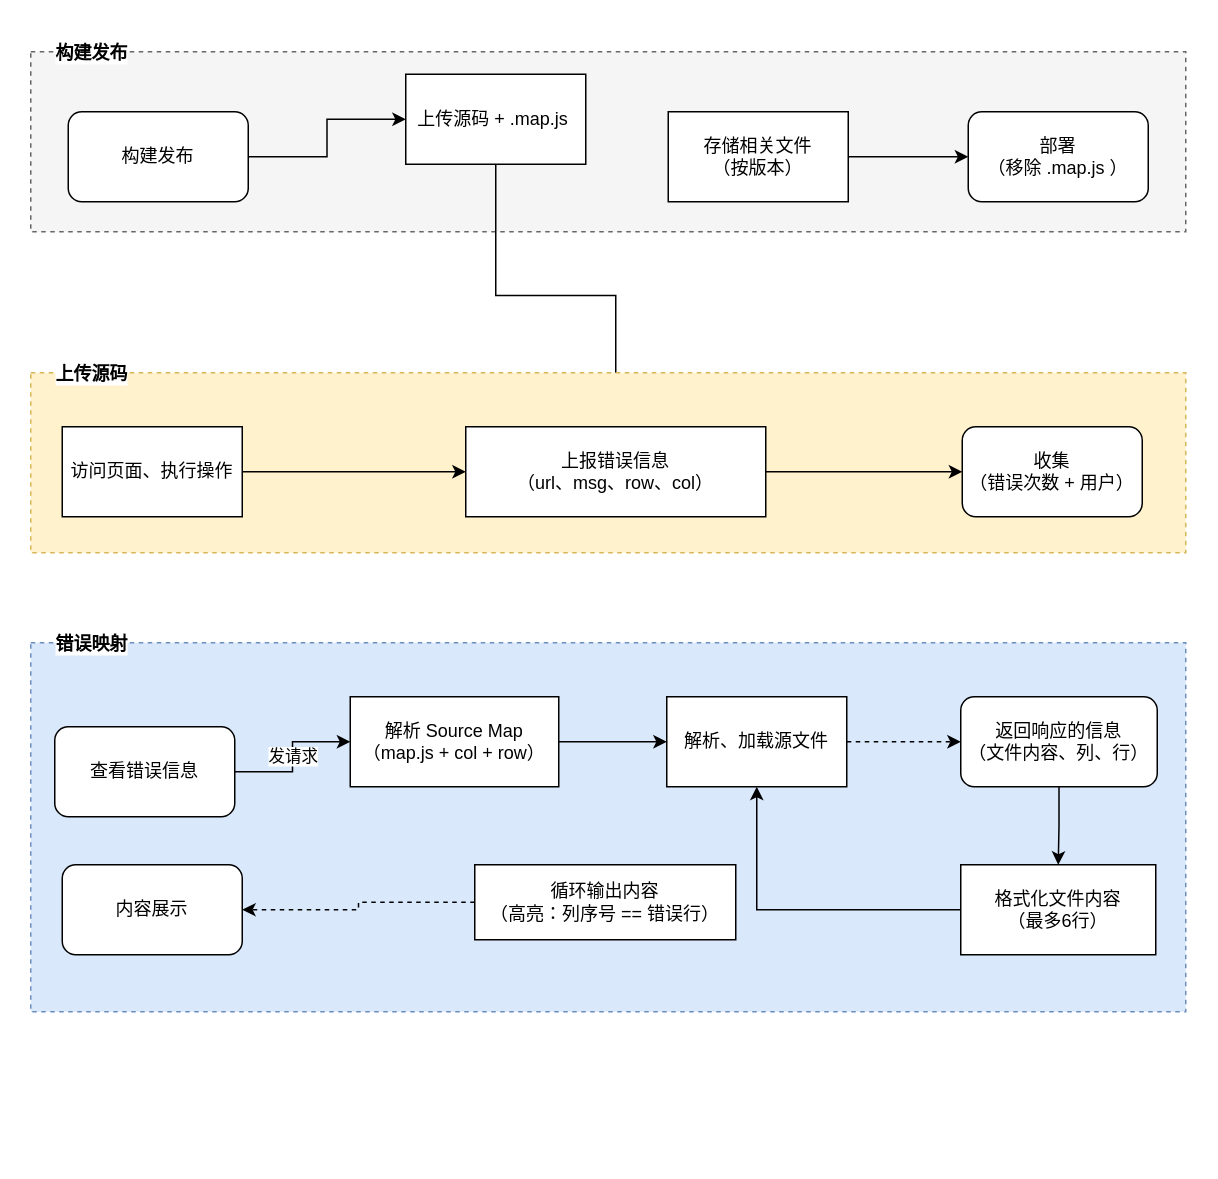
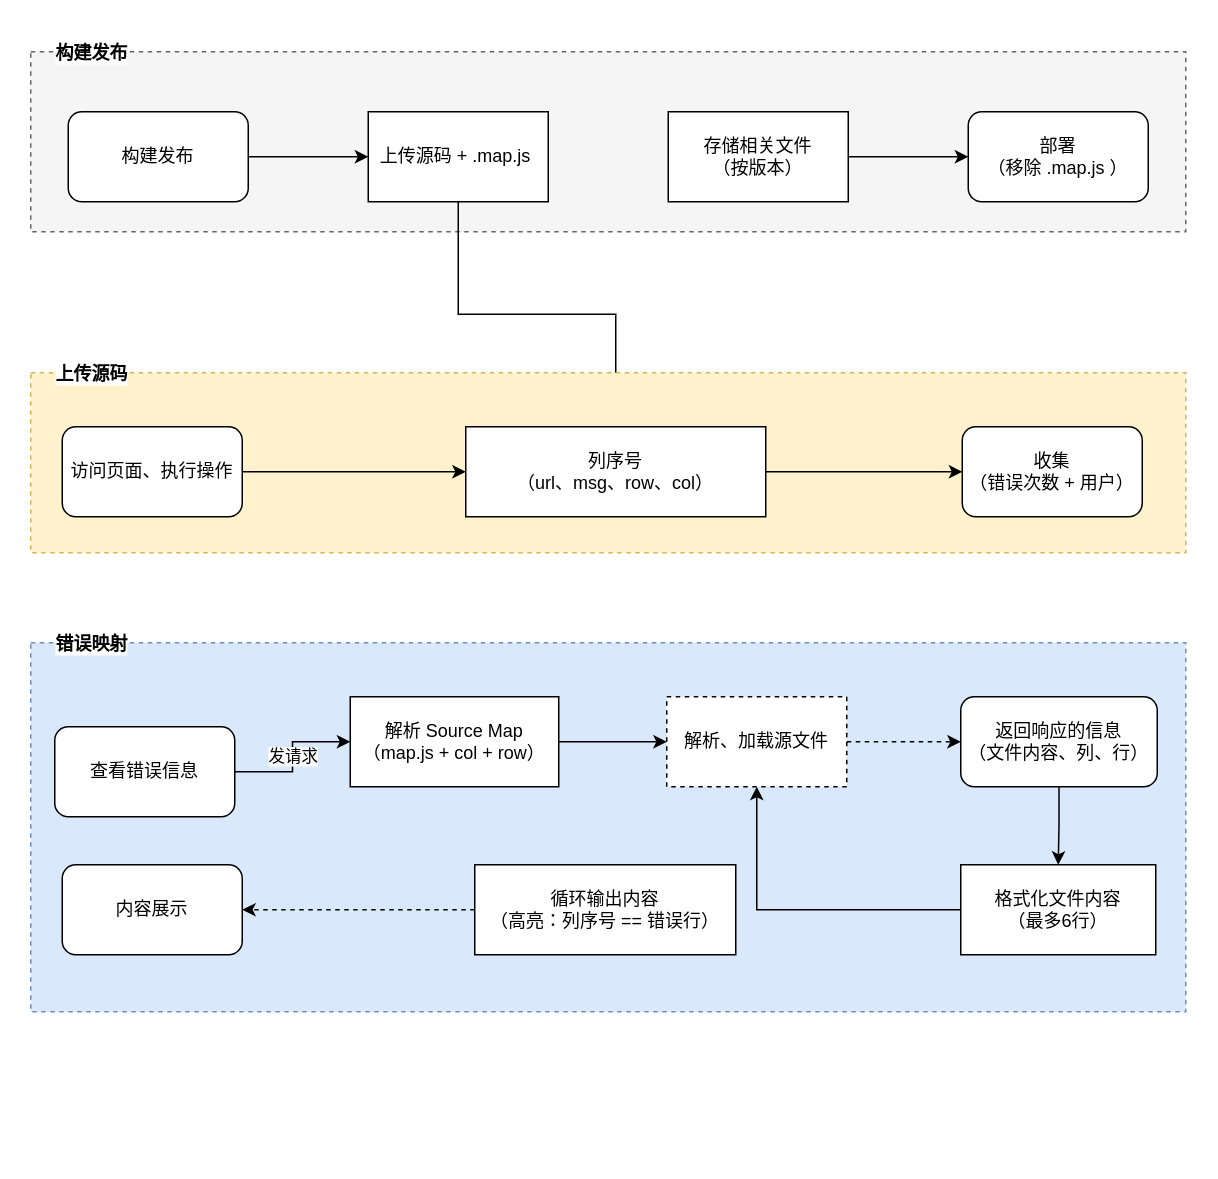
(496, 119) -> (458, 157)
(152, 472) -> (152, 472)
(616, 472) -> (616, 472)
(757, 742) -> (757, 742)
(605, 902) -> (605, 910)
